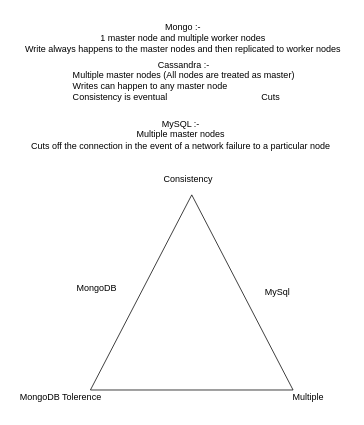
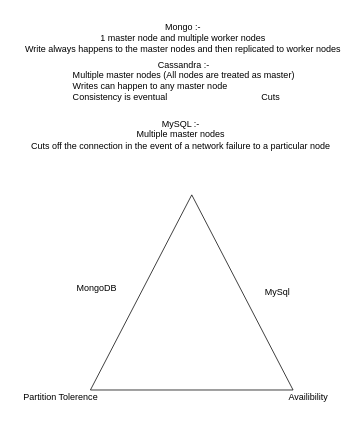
(188, 180) -> none
(61, 397) -> (61, 397)
(308, 397) -> (308, 397)
